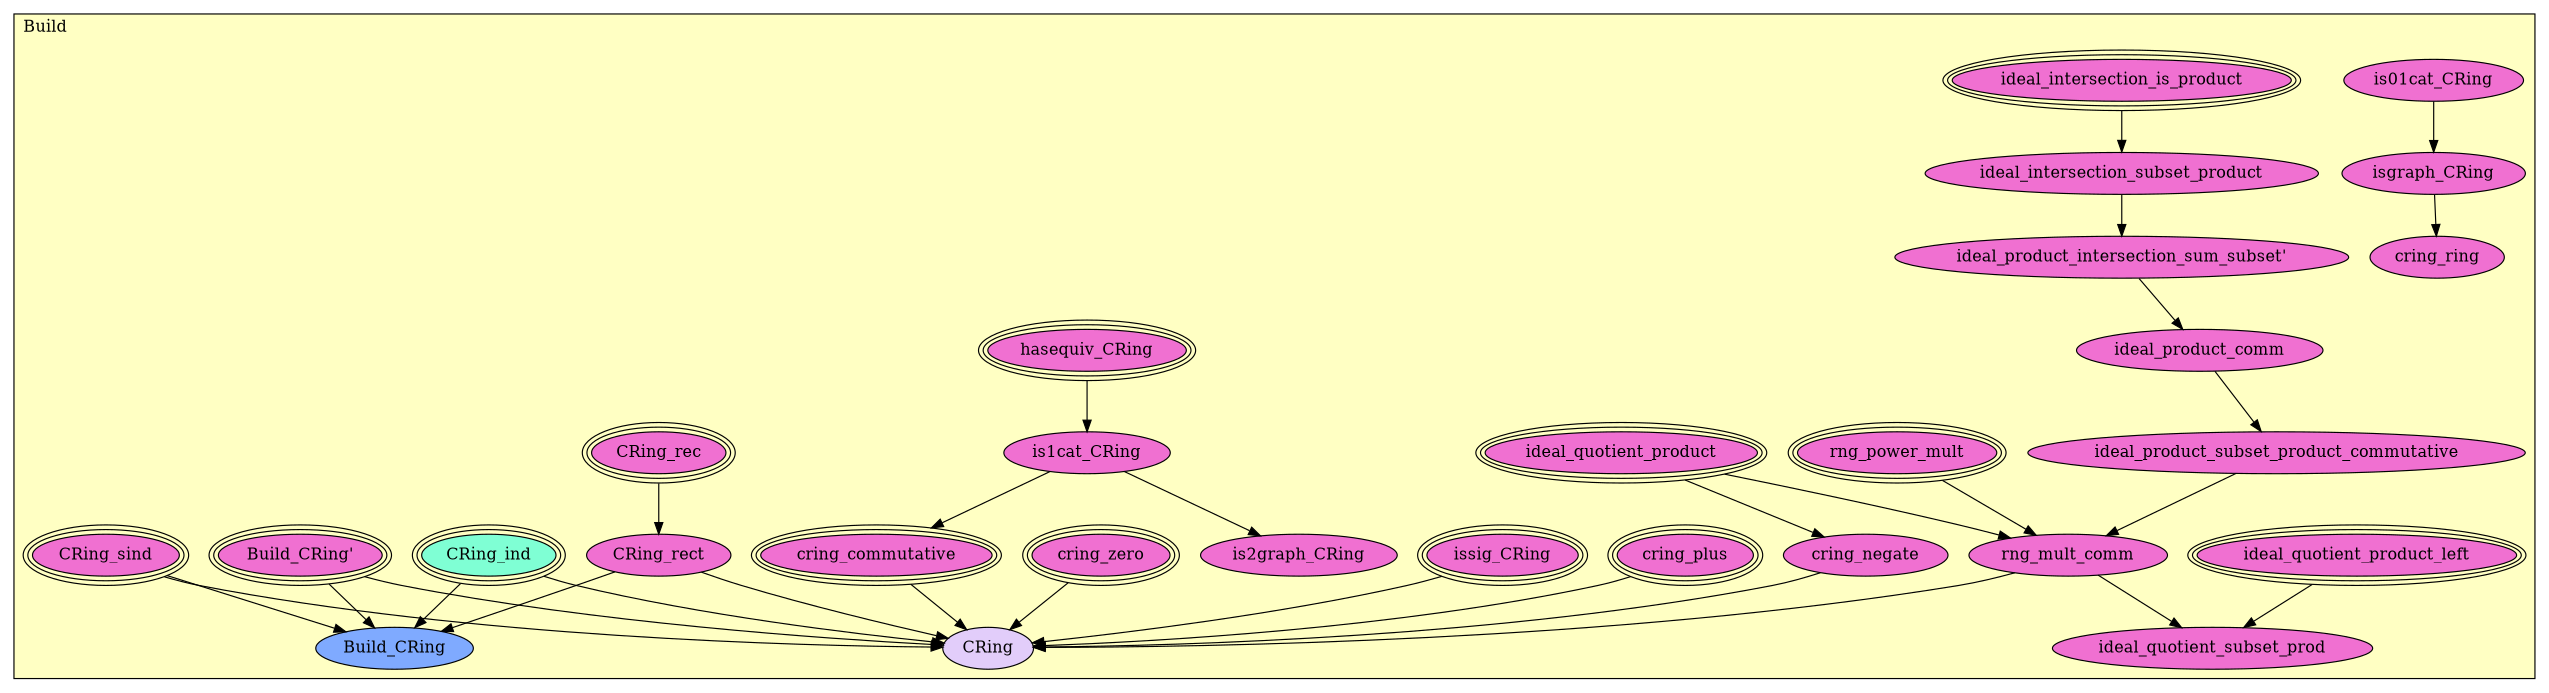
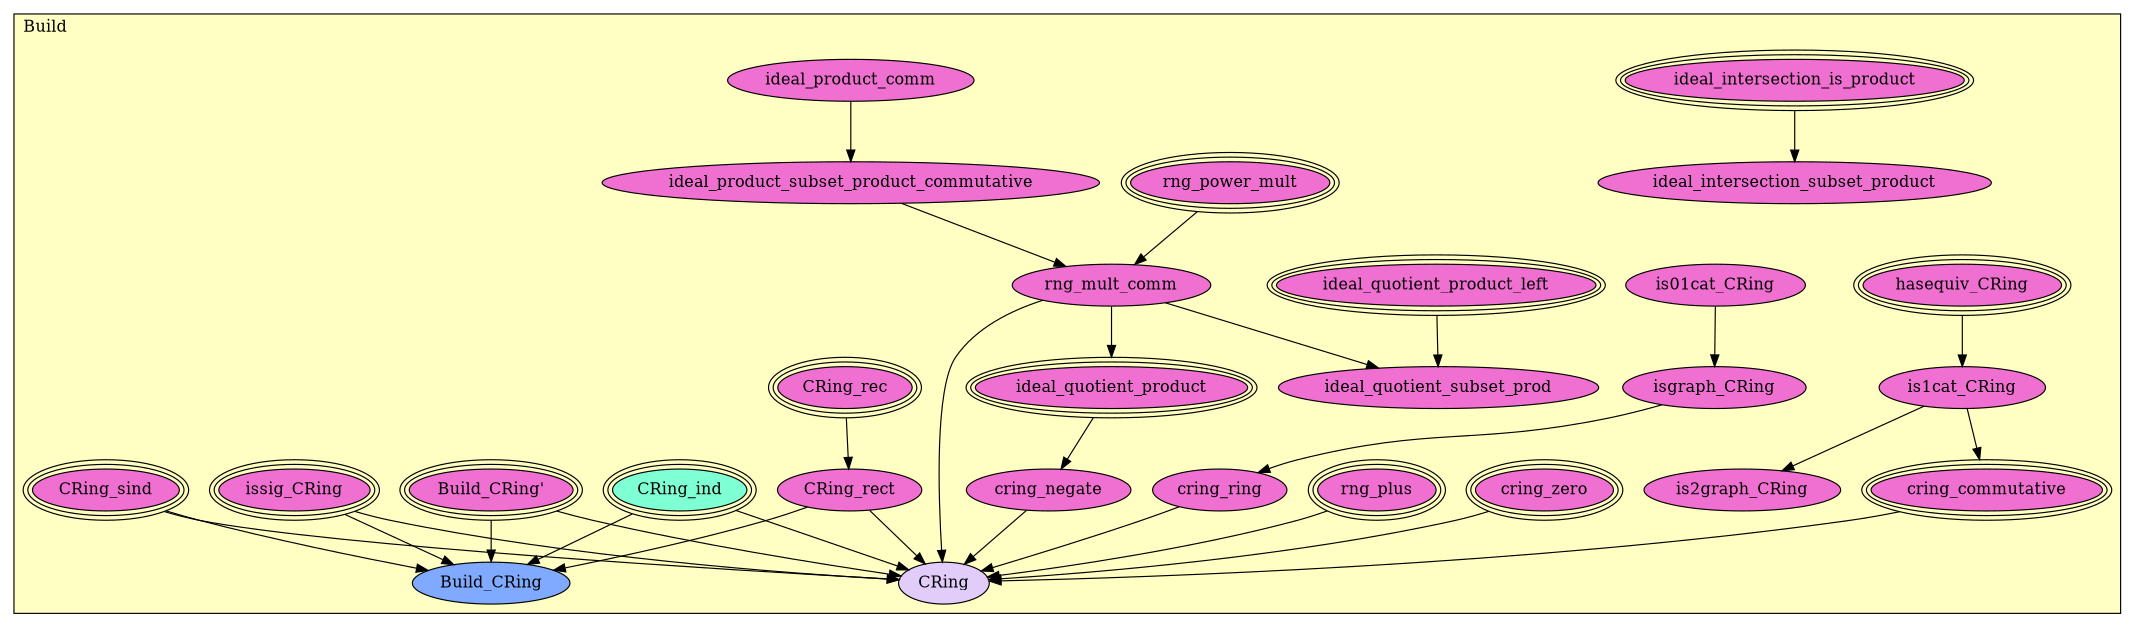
(2122, 257) -> none
(1862, 503) -> (1112, 326)
none -> (392, 536)
none -> (1086, 539)
(1685, 555) -> (1377, 490)
